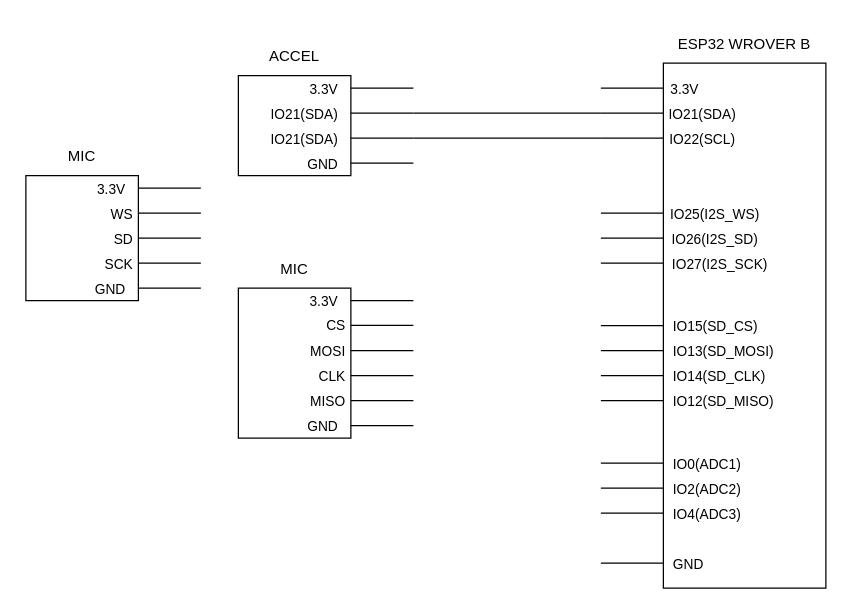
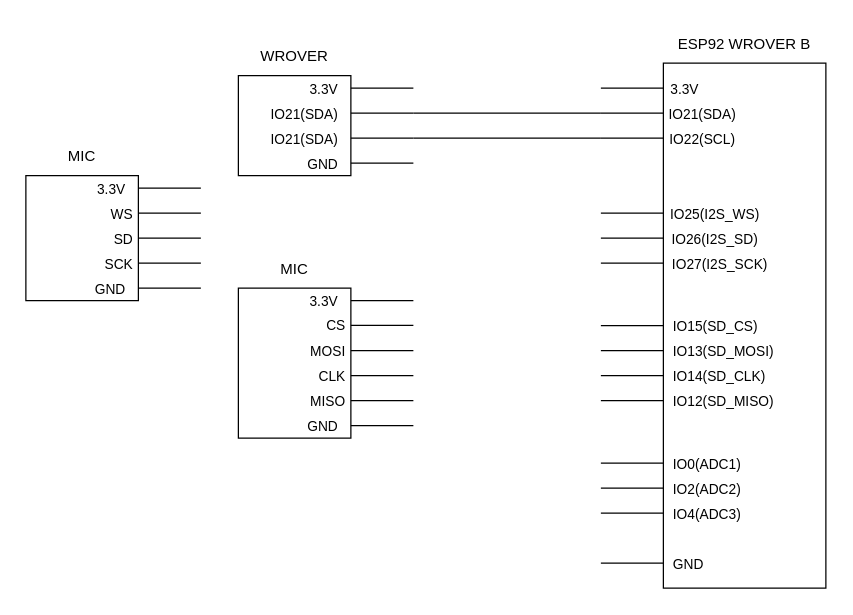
(744, 44) -> (744, 44)
(294, 57) -> (294, 57)
